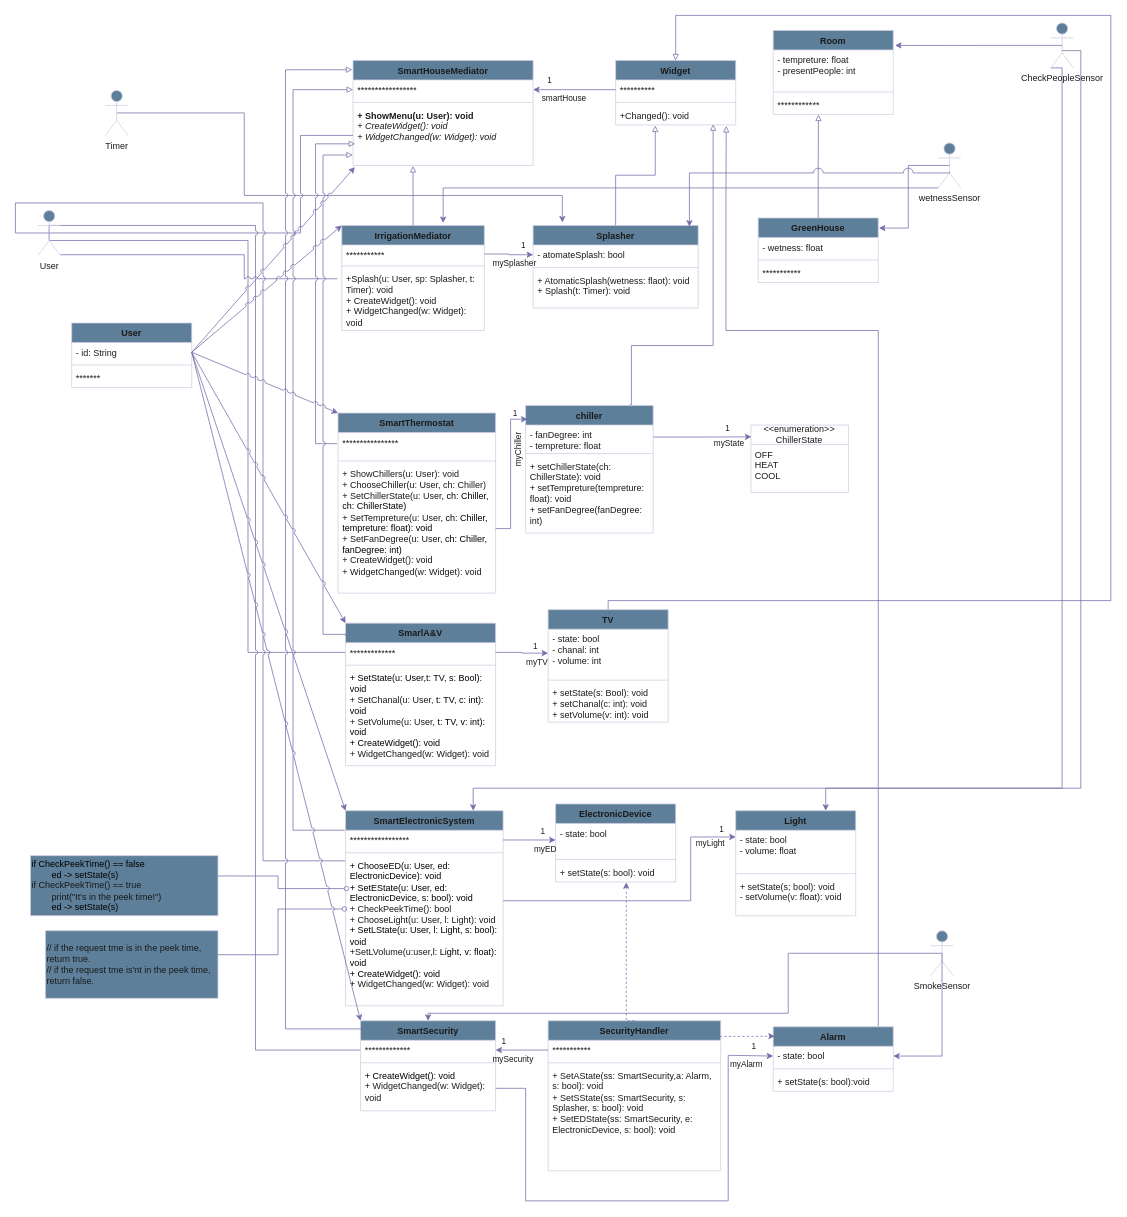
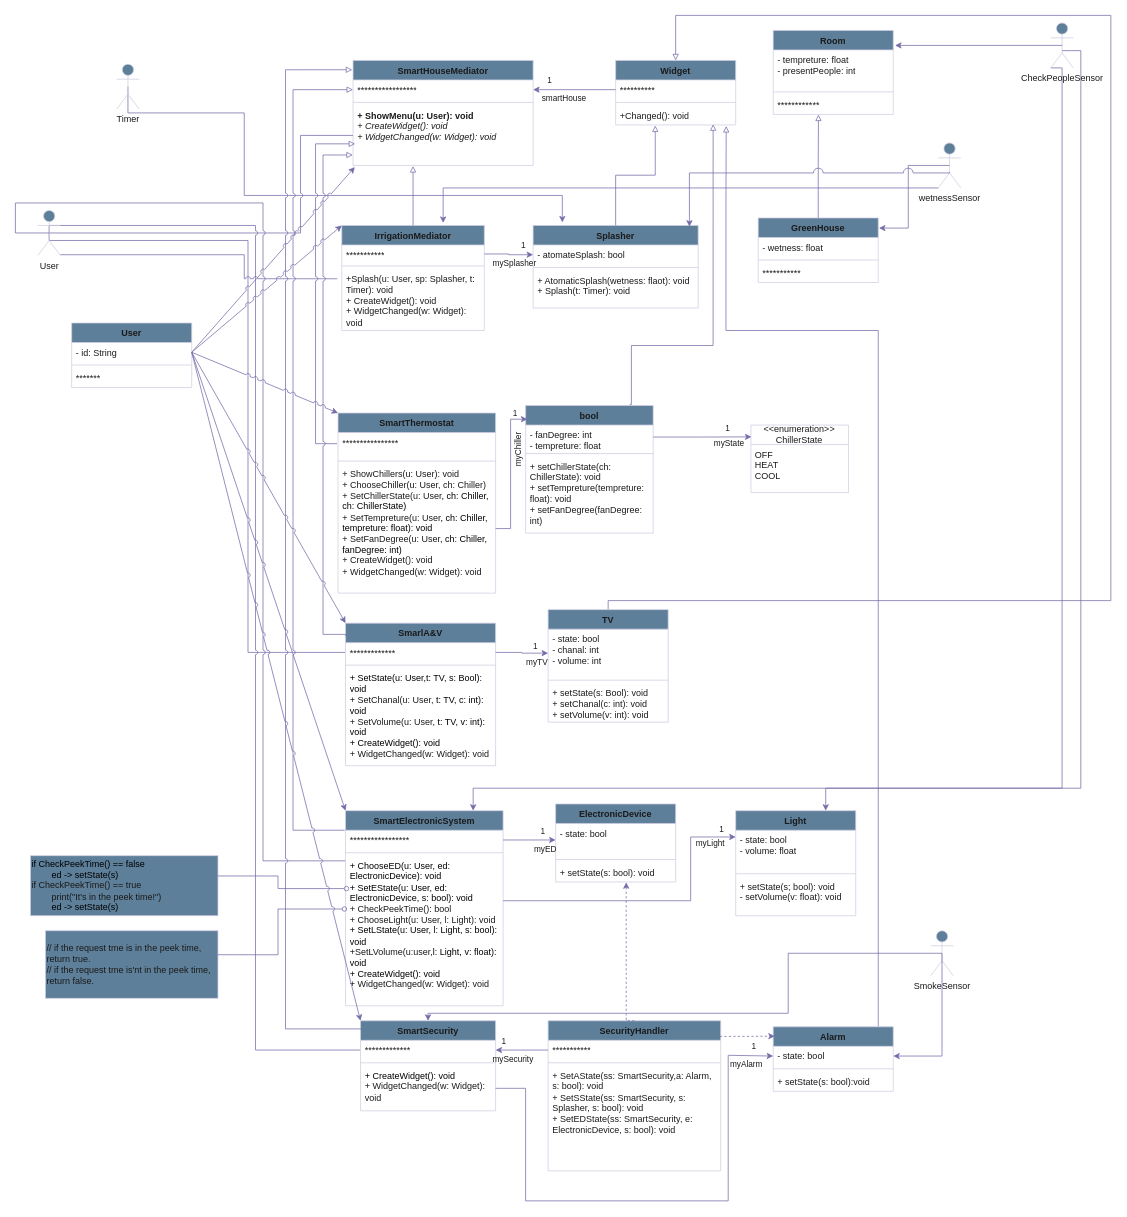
(117, 113) -> (128, 87)
(589, 416) -> (589, 416)
